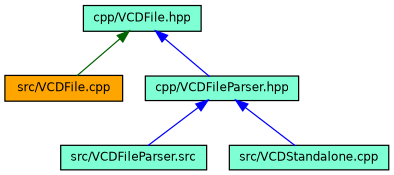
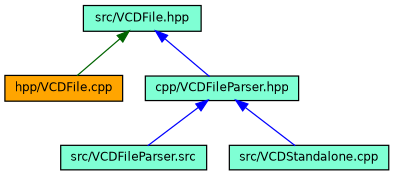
(142, 18) -> (142, 18)
(64, 88) -> (64, 88)
